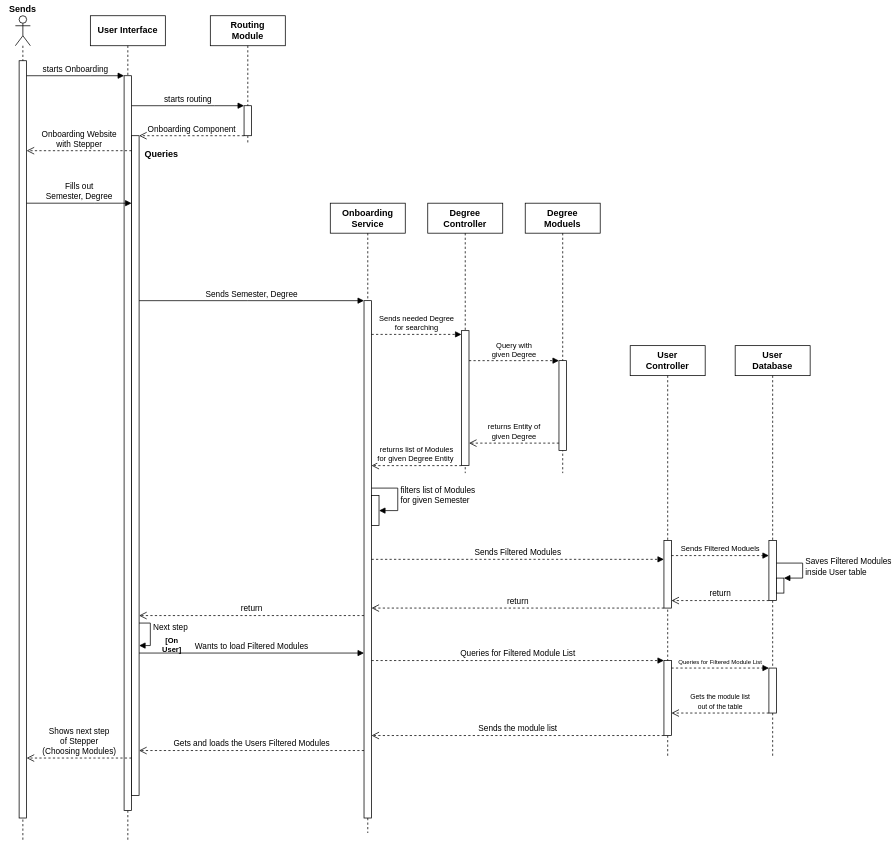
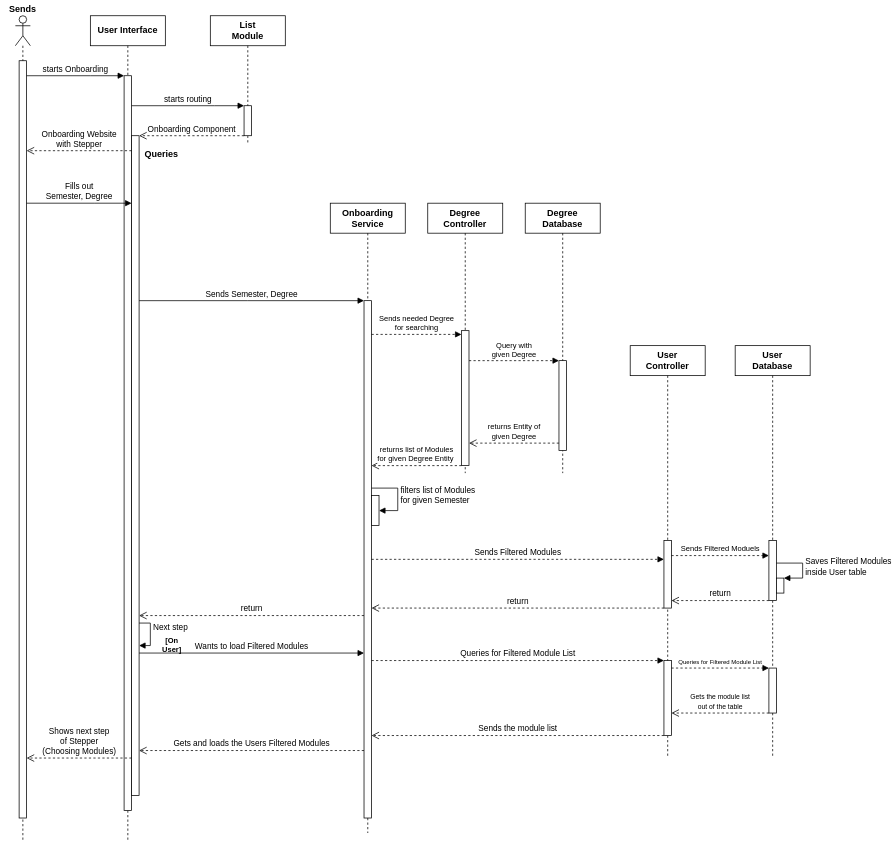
(248, 30) -> (248, 30)
(563, 218) -> (563, 218)
